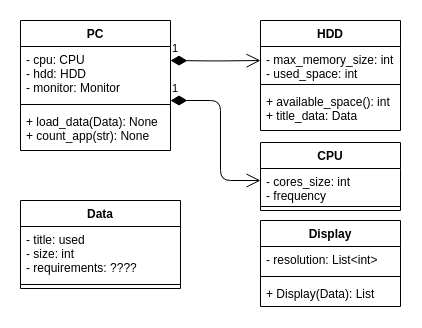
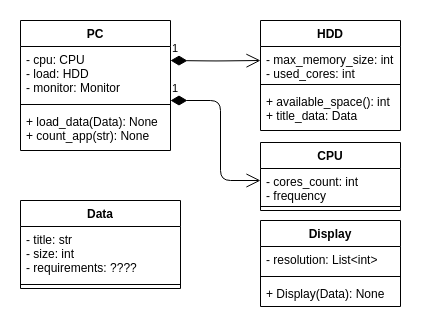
(55, 60) -> (55, 60)
(332, 60) -> (332, 60)
(315, 182) -> (320, 182)
(62, 240) -> (59, 240)
(327, 294) -> (329, 294)
